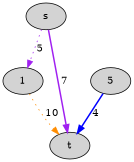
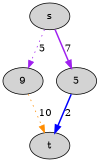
(57, 77) -> (62, 45)
(23, 81) -> (23, 81)
(96, 113) -> (68, 113)
